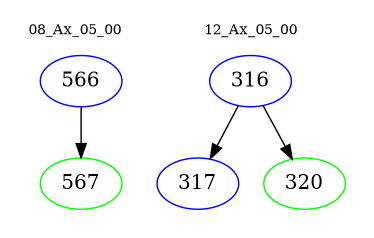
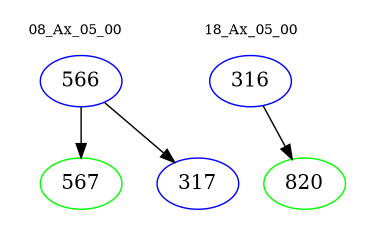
(251, 31) -> (251, 31)
(228, 126) -> (124, 119)
(305, 184) -> (305, 184)
